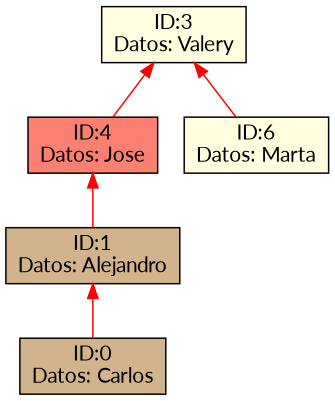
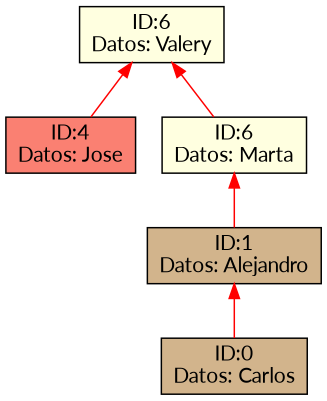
(174, 35) -> (152, 35)
(93, 208) -> (234, 208)
